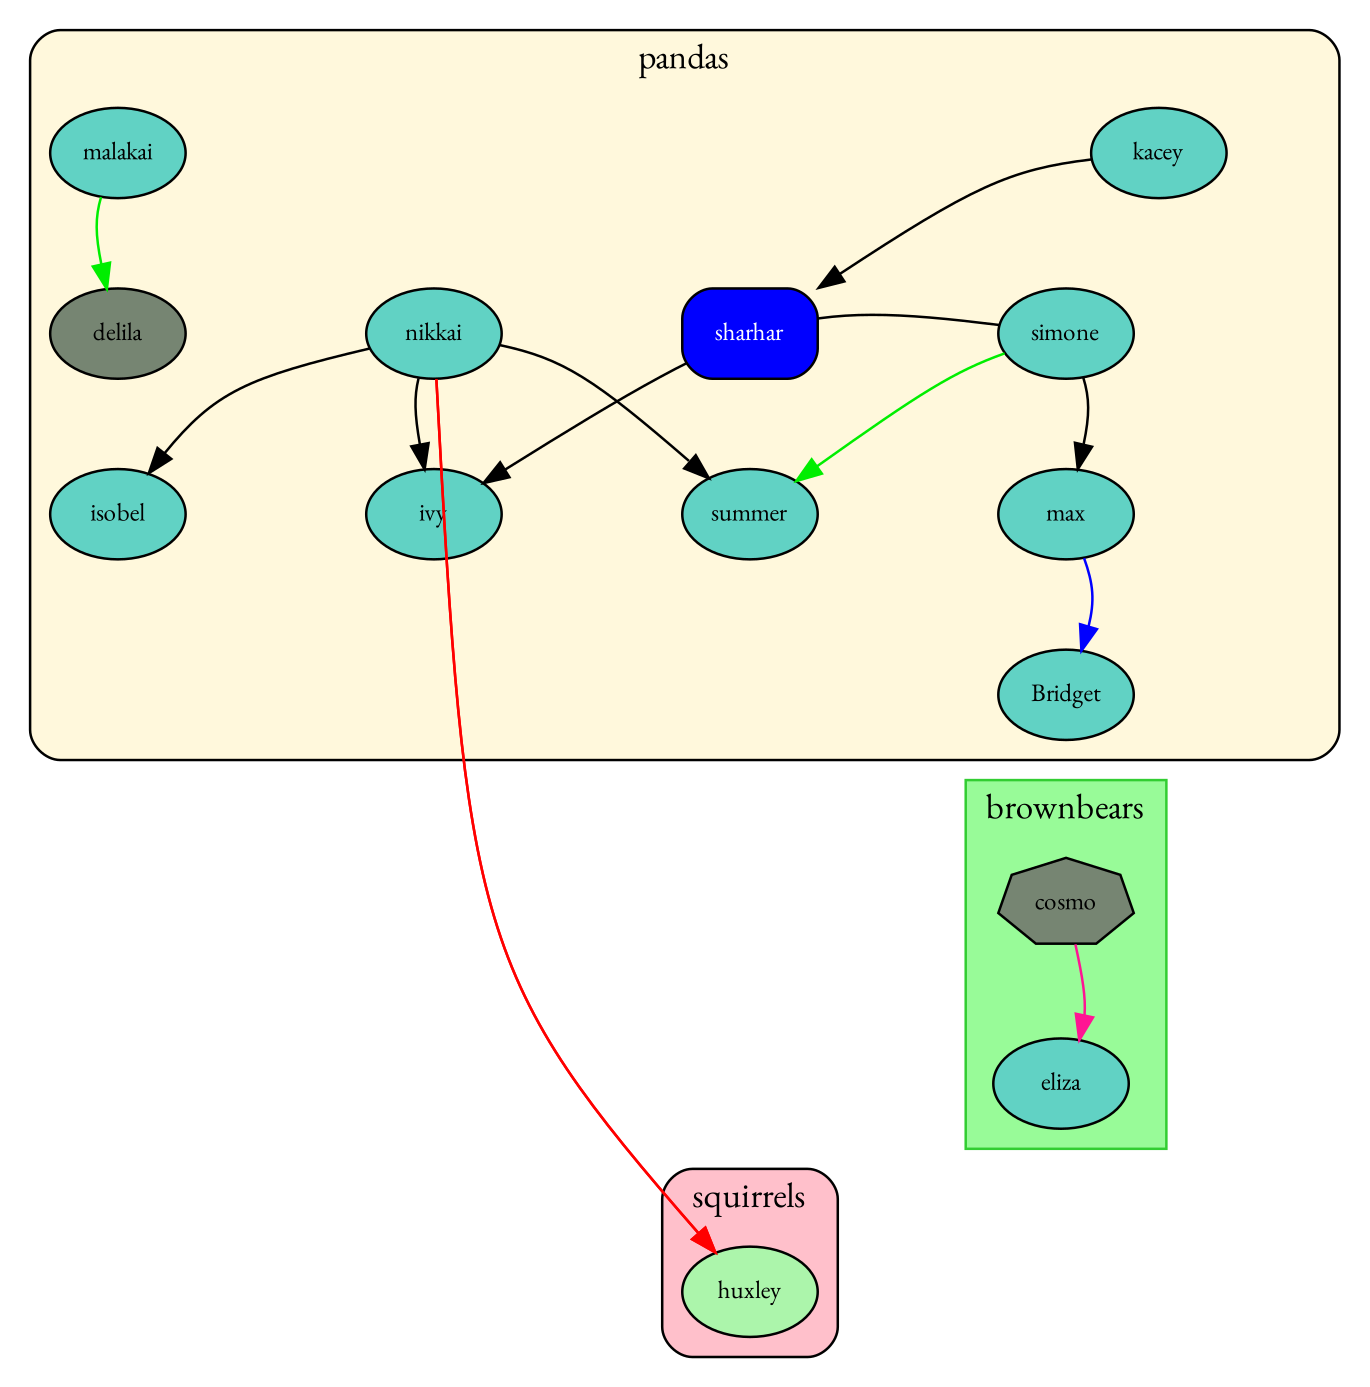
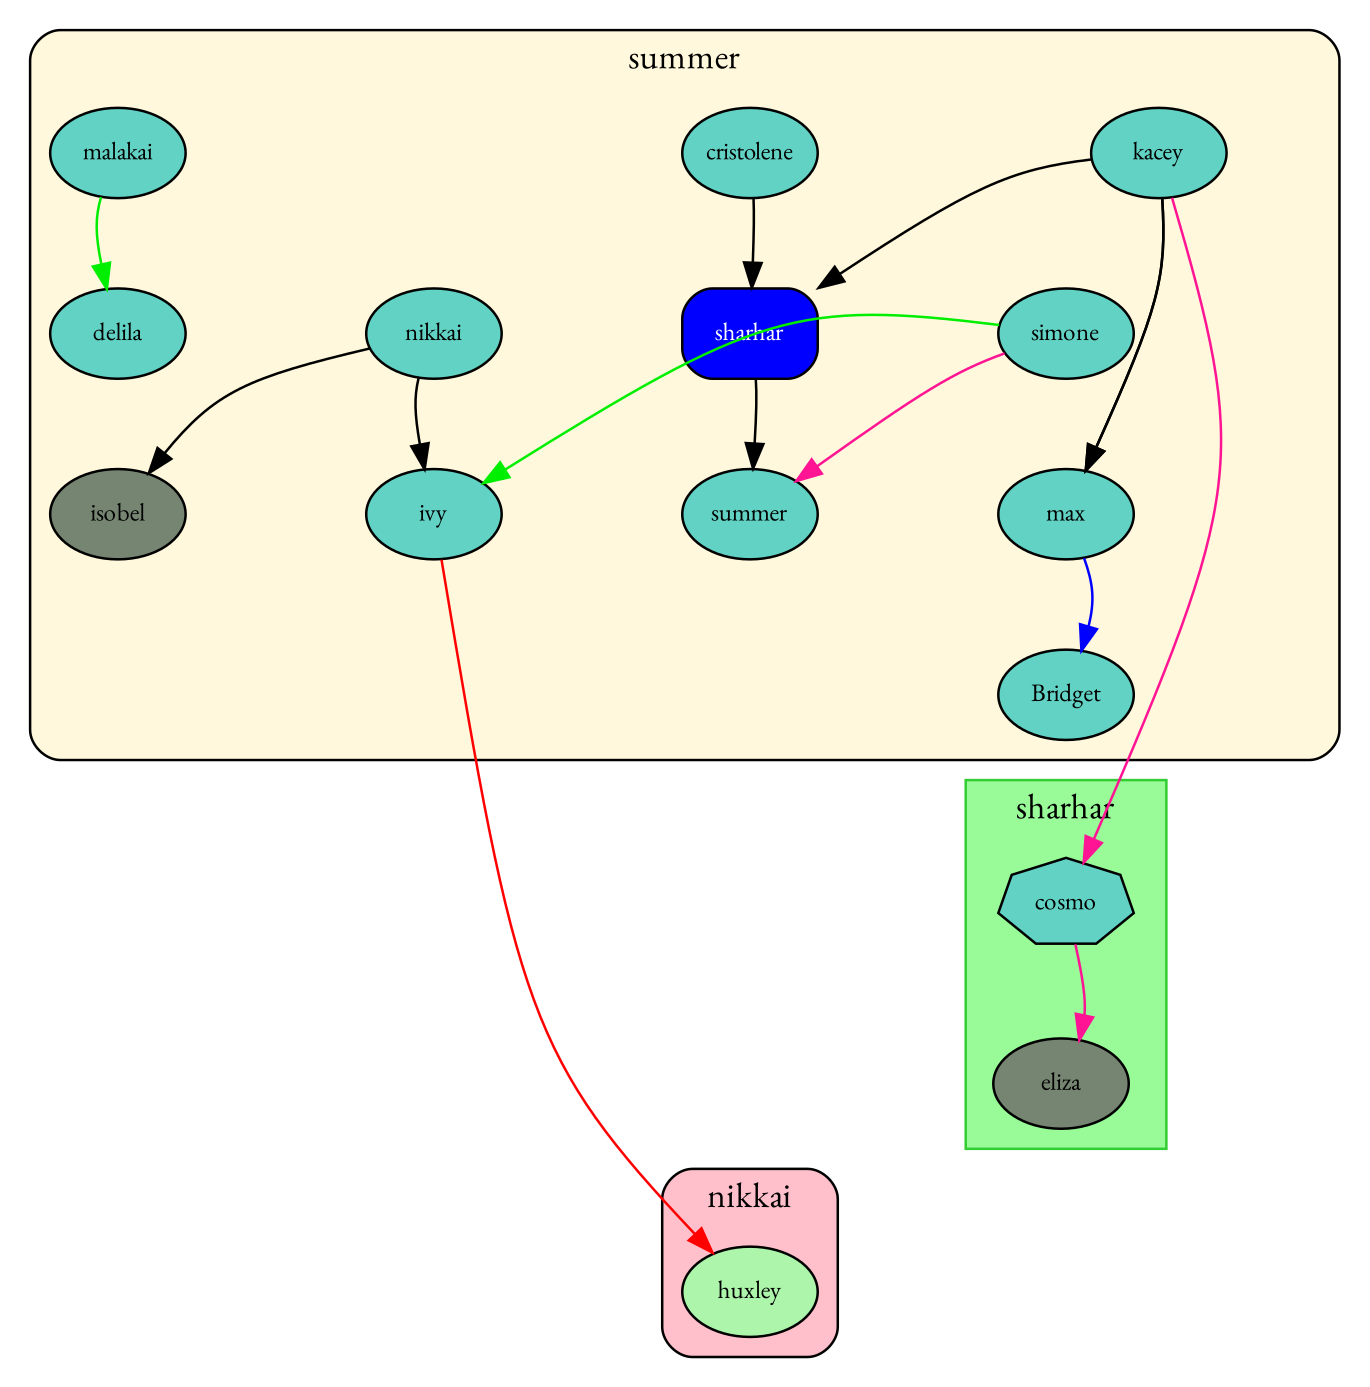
(685, 59) -> (685, 59)
none -> (750, 153)
(118, 334) -> (118, 334)
(737, 341) -> (737, 341)
(602, 390) -> (756, 411)
(907, 404) -> (907, 404)
(1088, 411) -> (1146, 327)
(118, 514) -> (118, 514)
none -> (1210, 526)
(1066, 809) -> (1066, 809)
(476, 838) -> (510, 921)
(1066, 903) -> (1066, 903)
(1061, 1084) -> (1061, 1084)
(750, 1198) -> (750, 1198)
